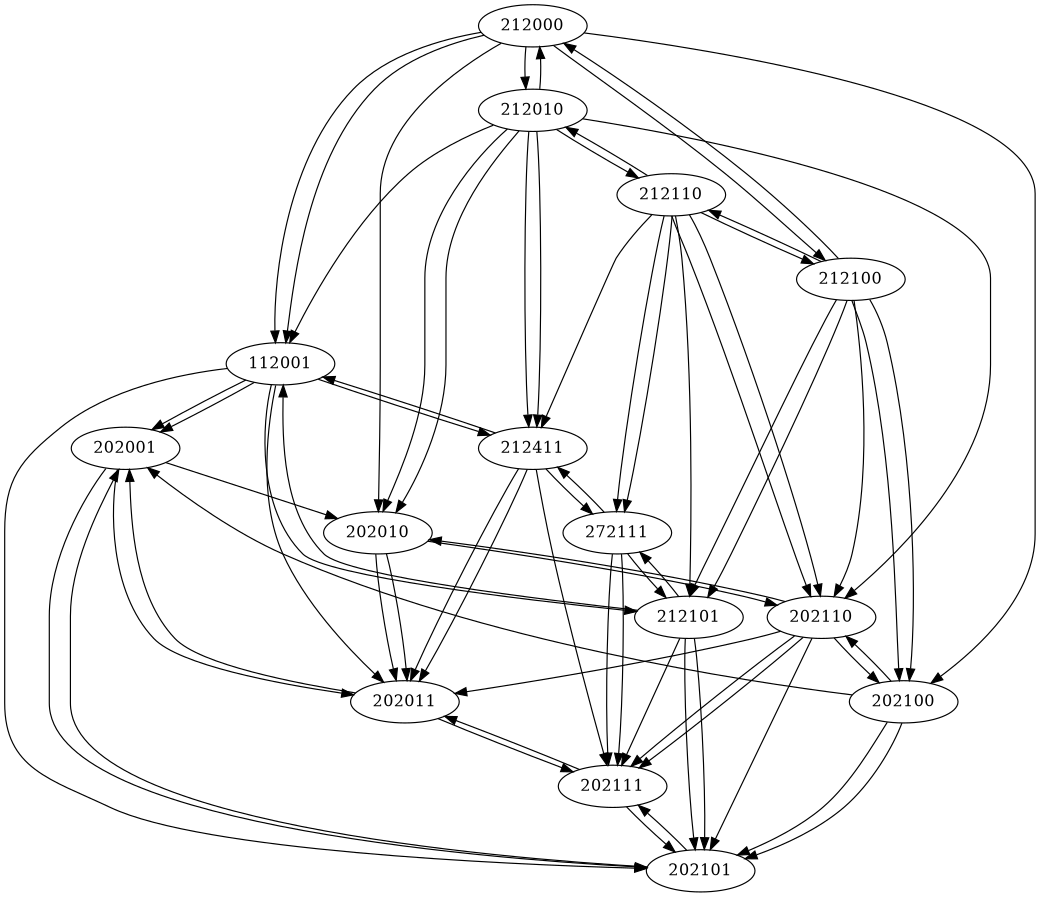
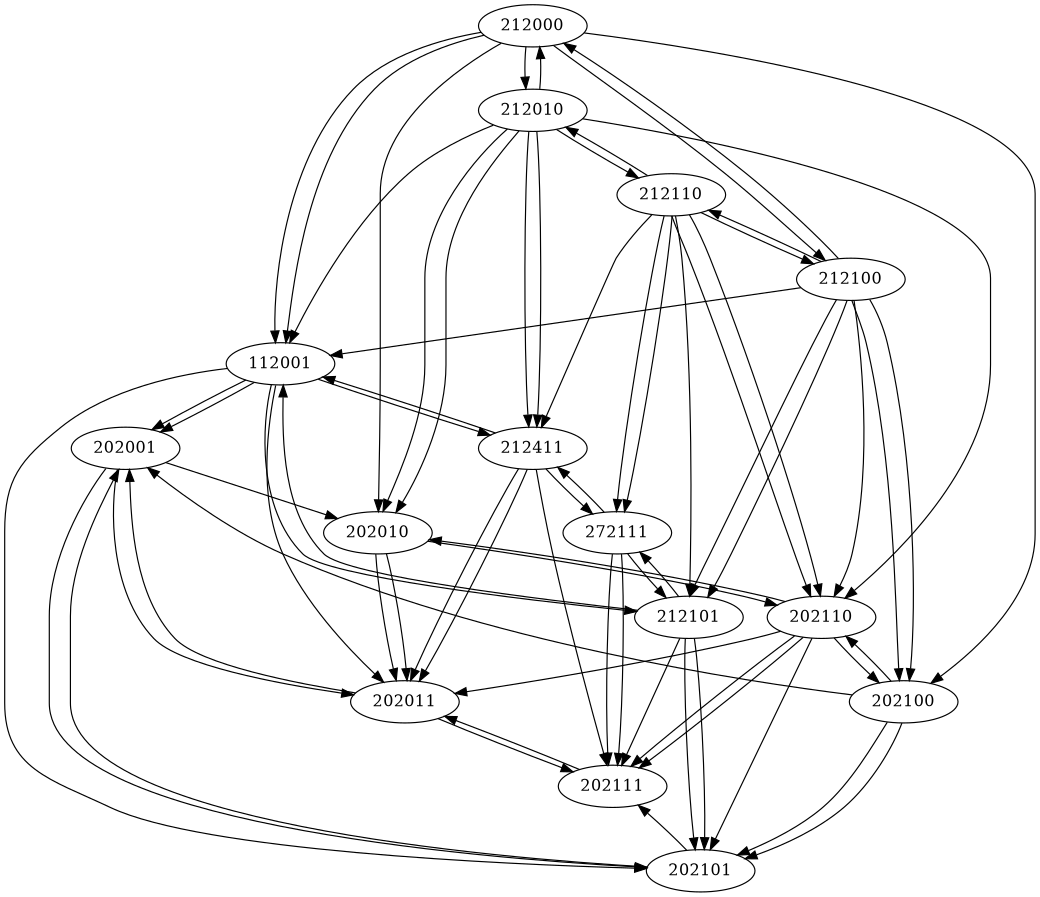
none -> (571, 321)
(646, 826) -> none
